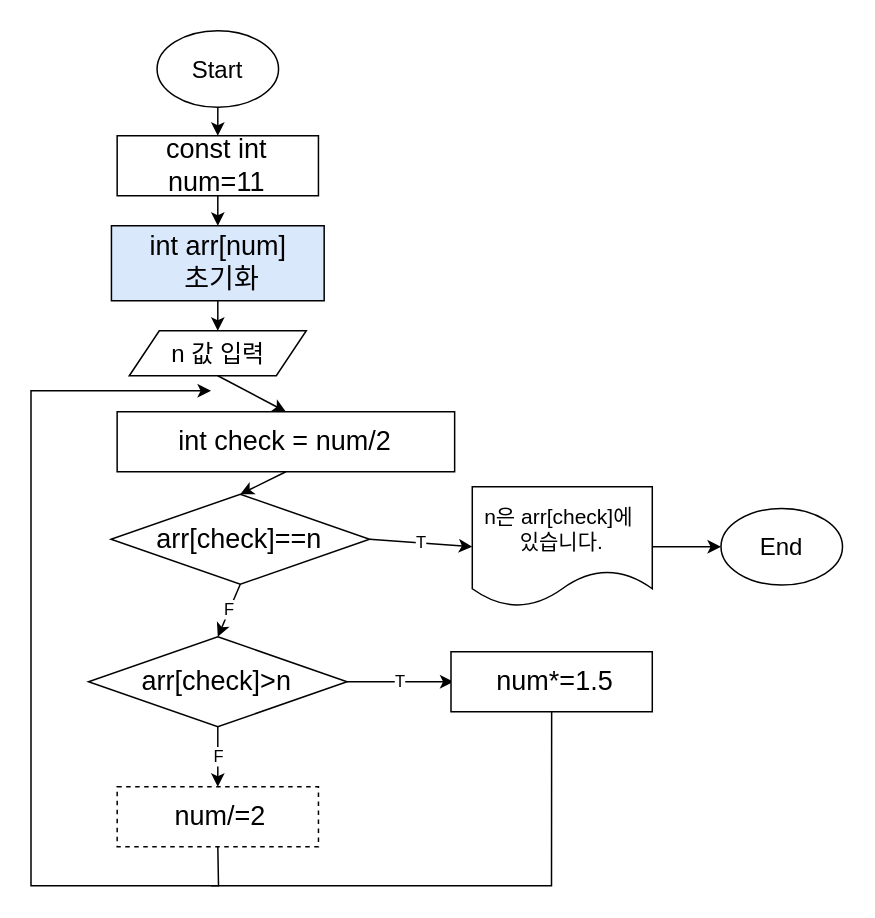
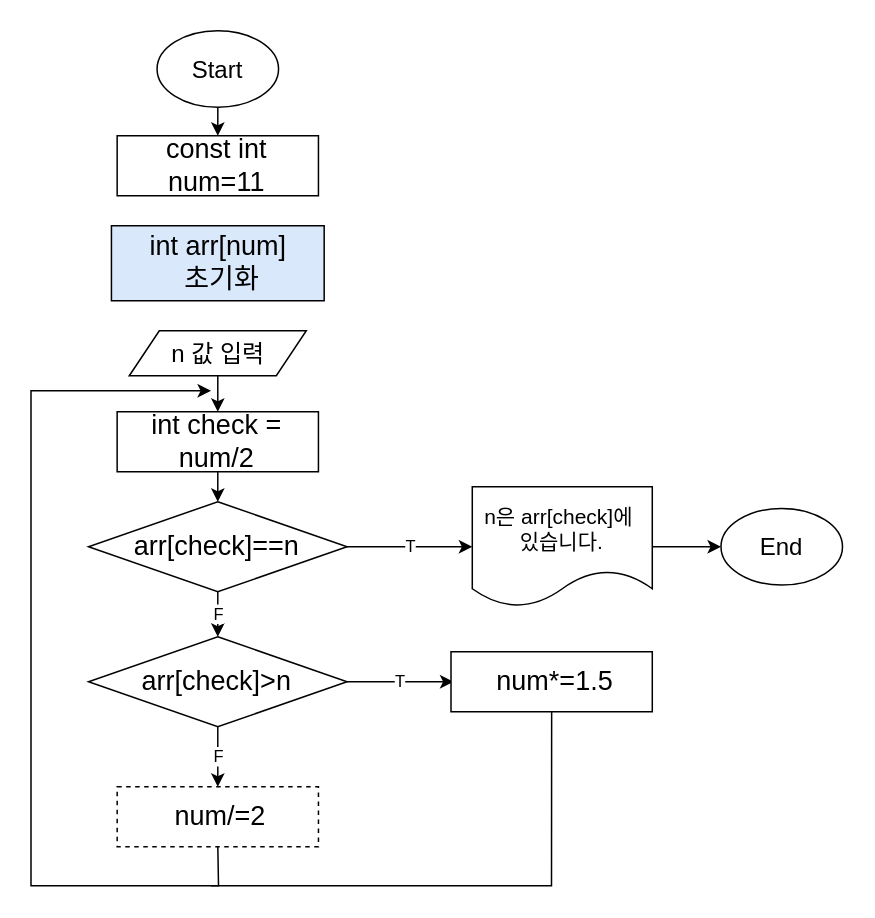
(218, 206) -> none
(218, 311) -> none
(286, 442) -> (218, 442)
(240, 539) -> (218, 547)
